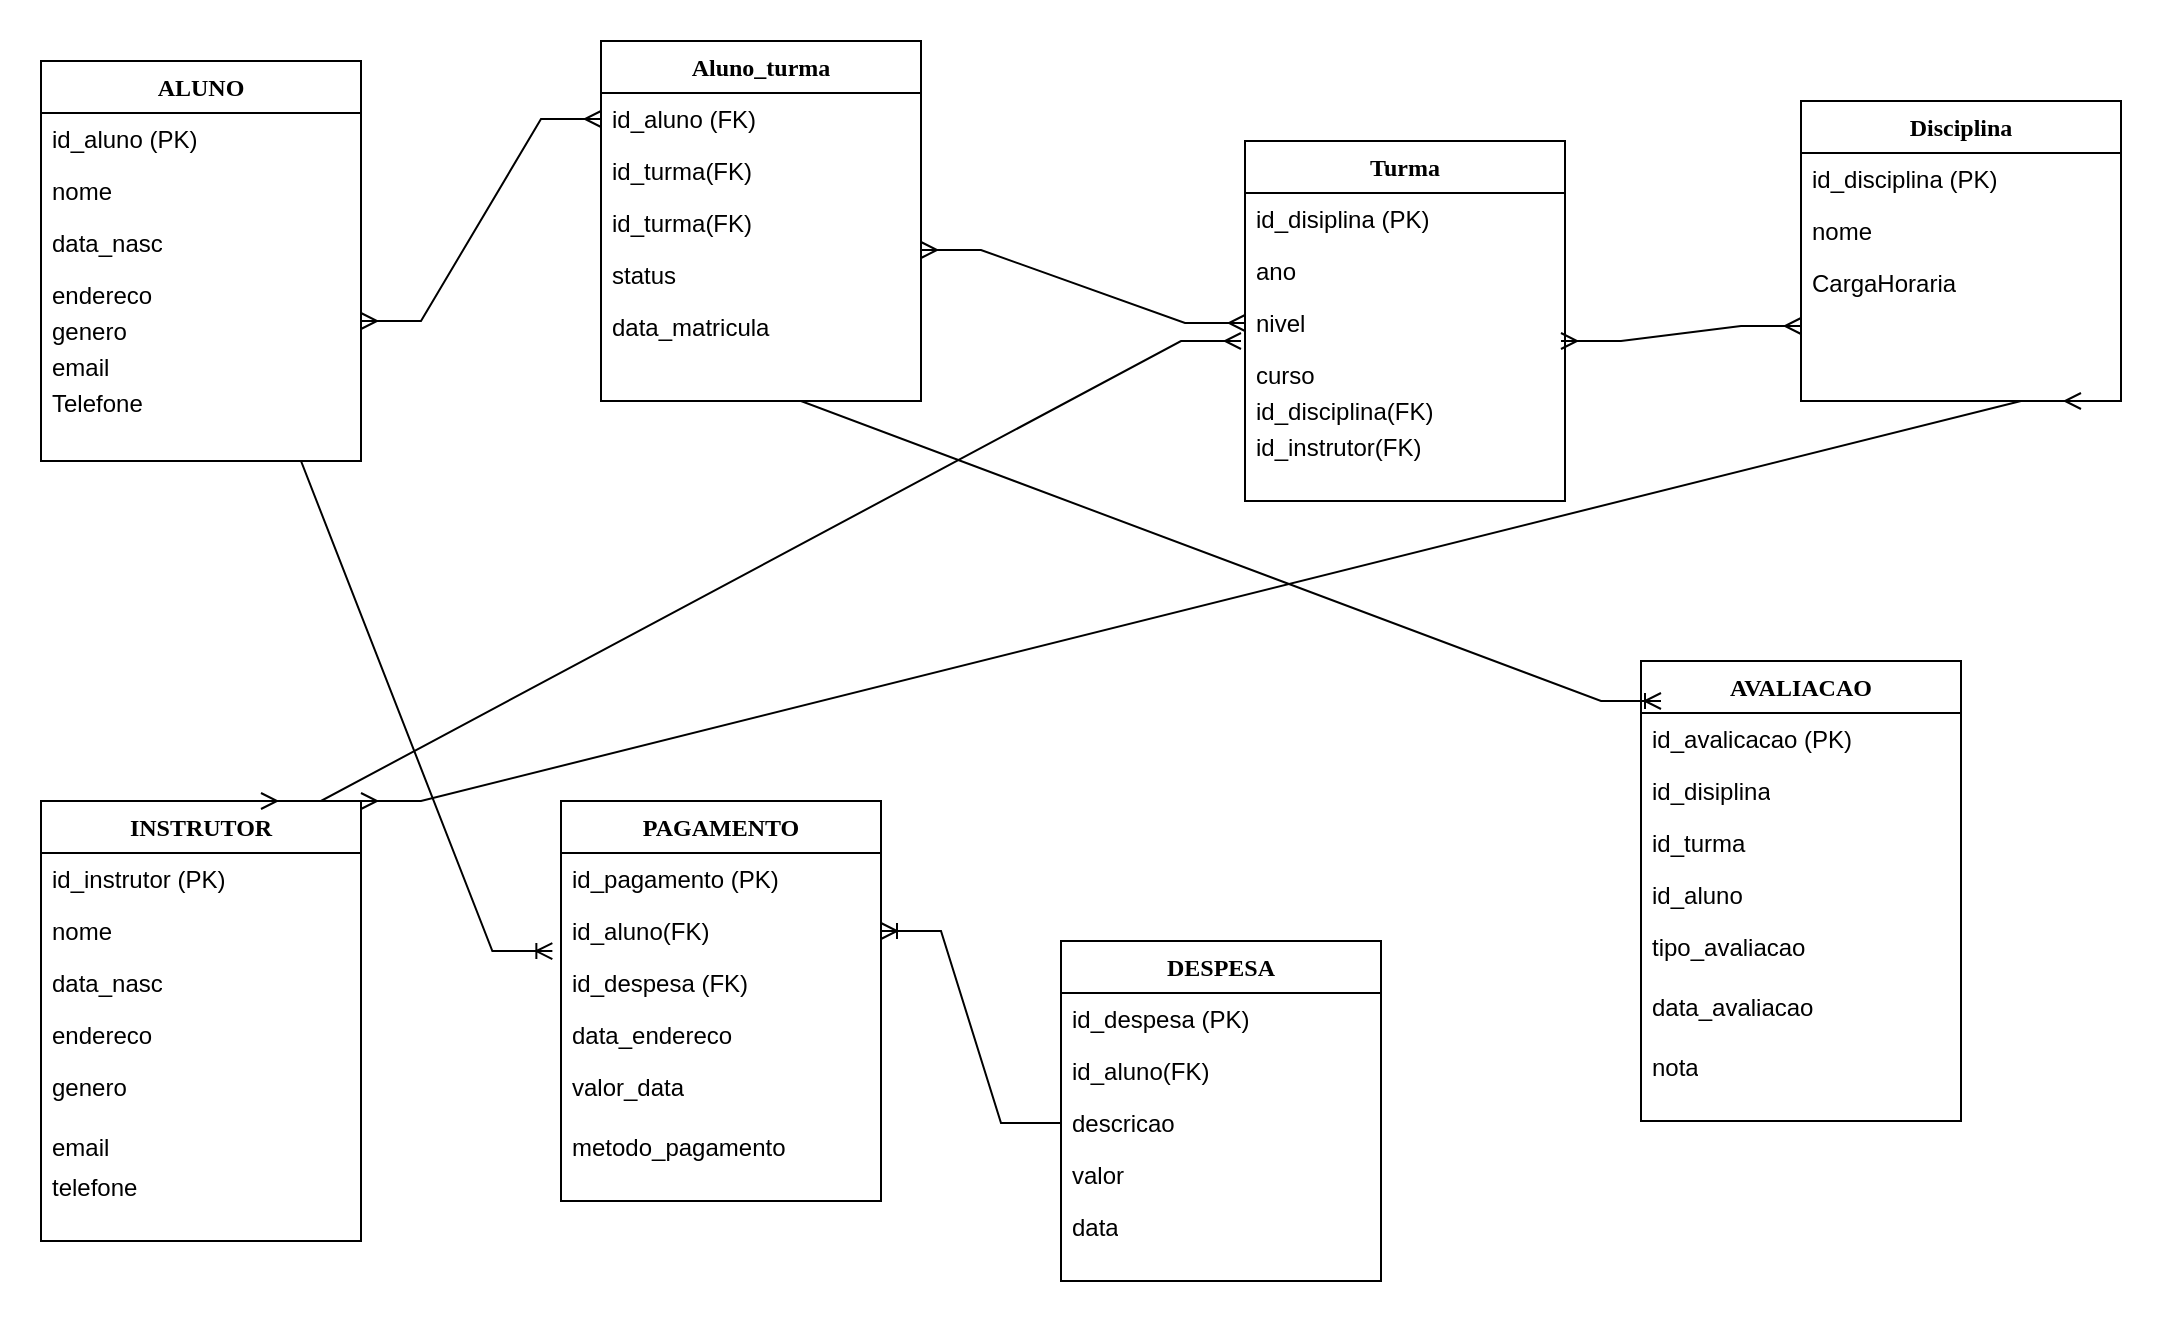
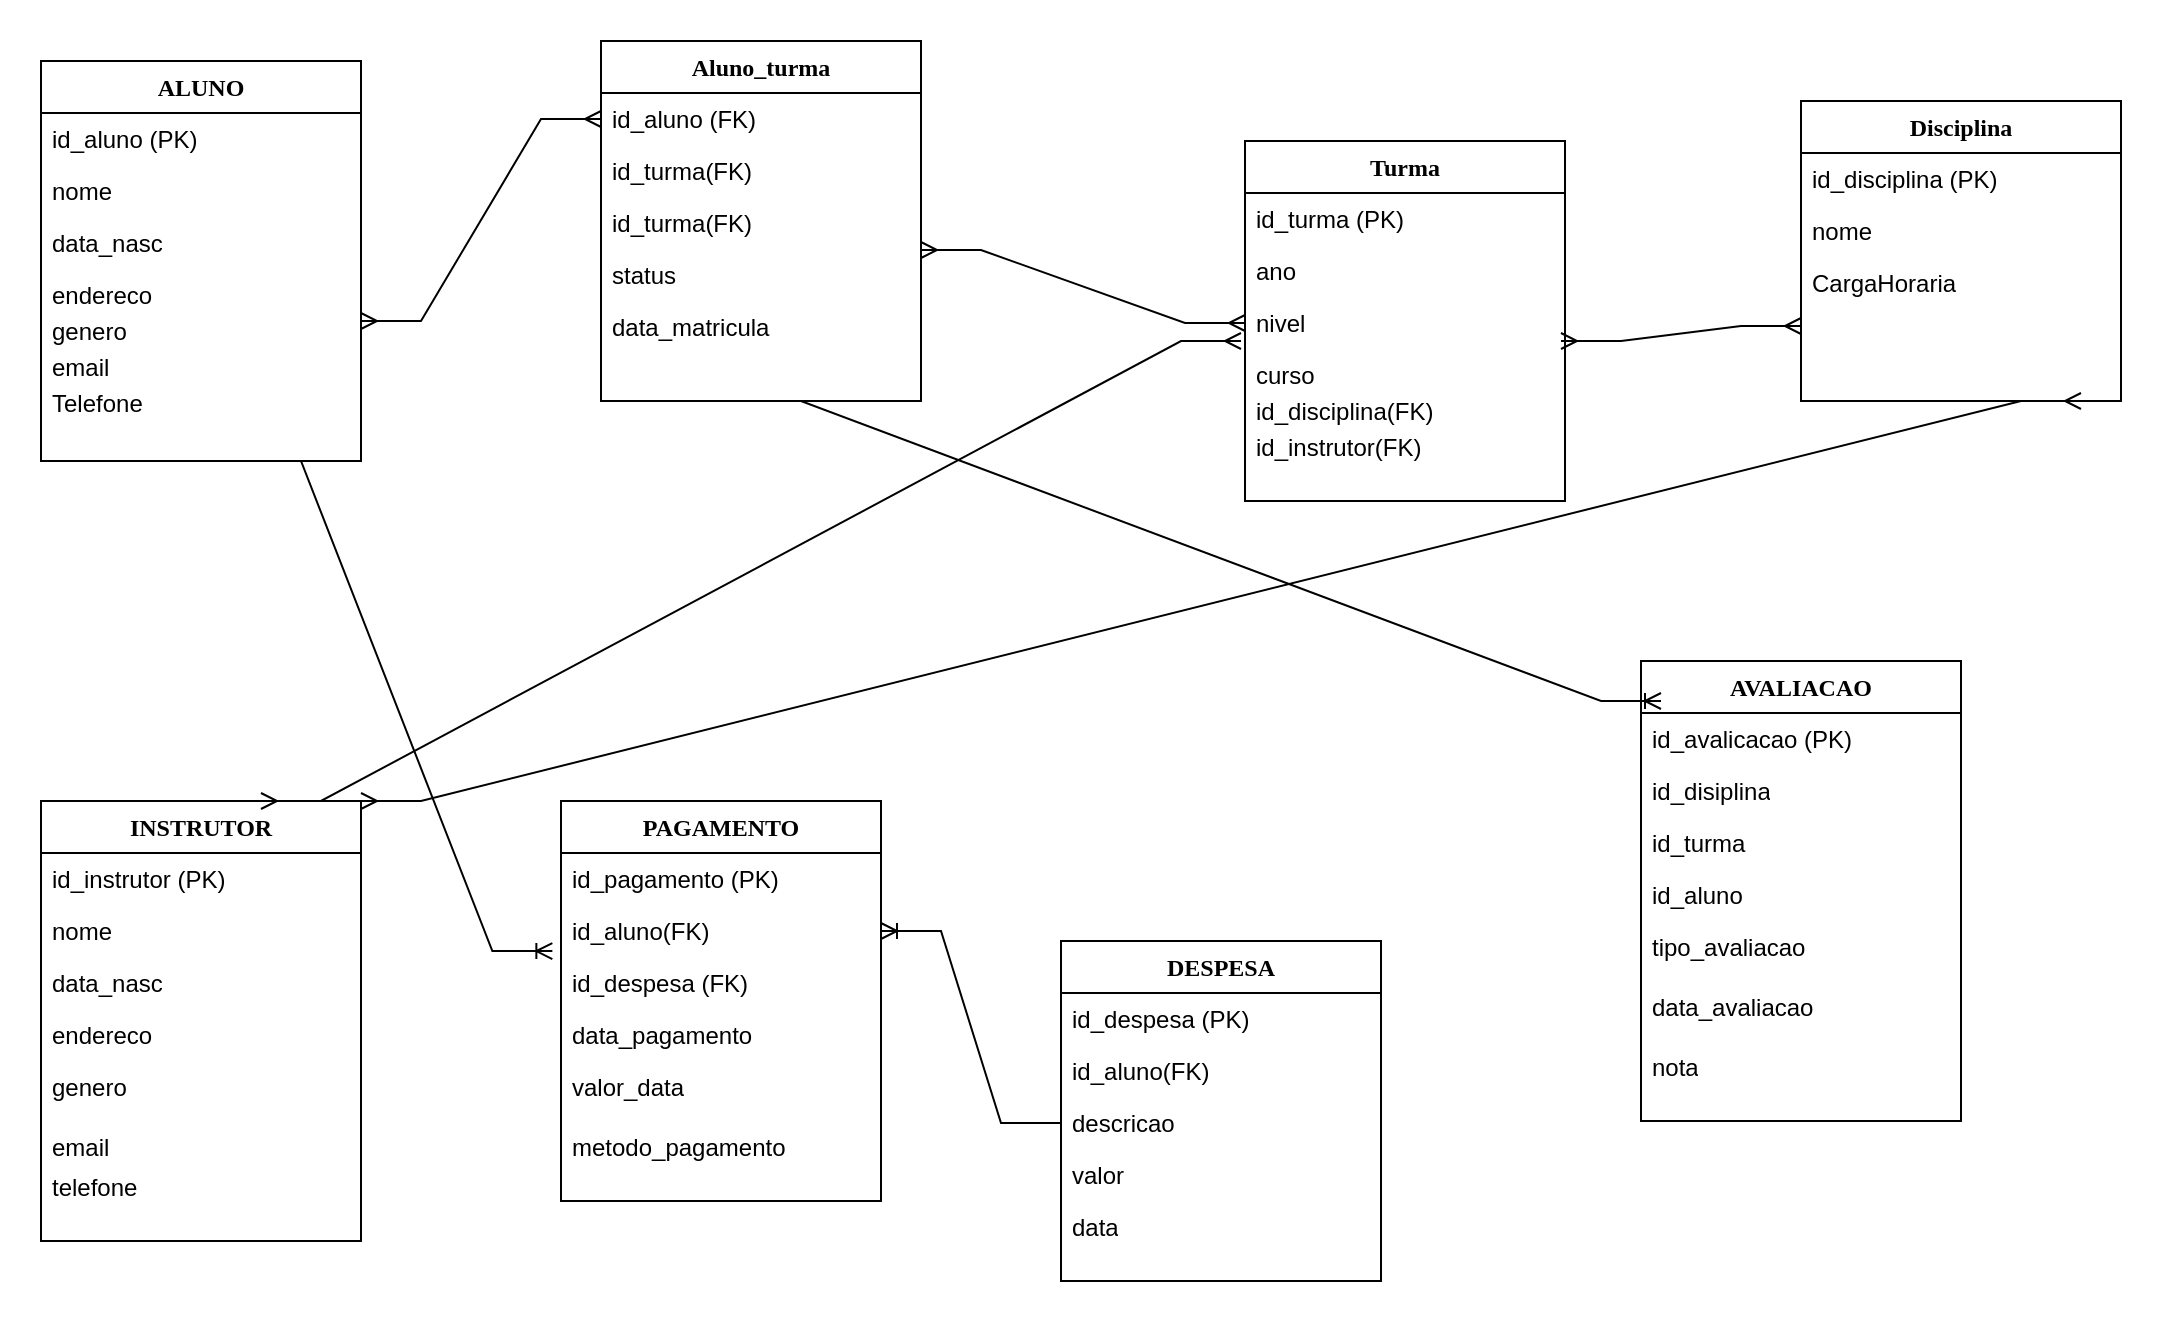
(1353, 221) -> (1338, 221)
(660, 1037) -> (667, 1037)
